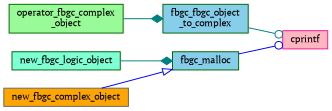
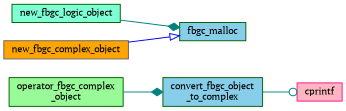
(206, 19) -> (213, 92)
(257, 50) -> none
